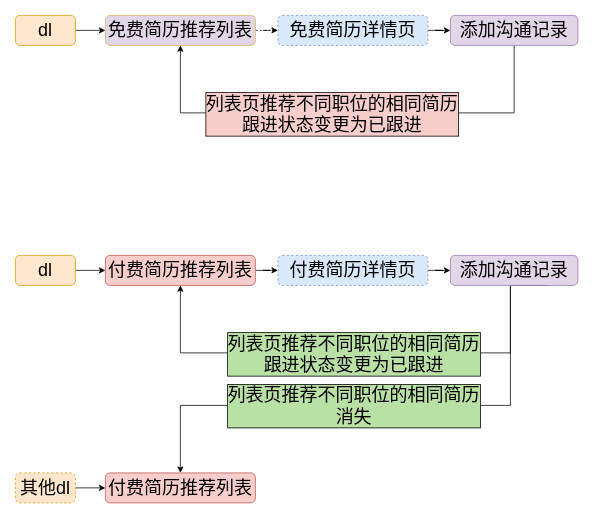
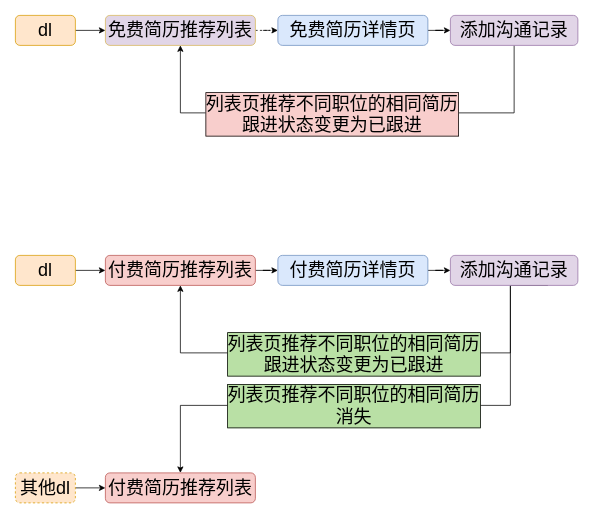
(353, 30) -> (353, 30)
(353, 270) -> (353, 270)
